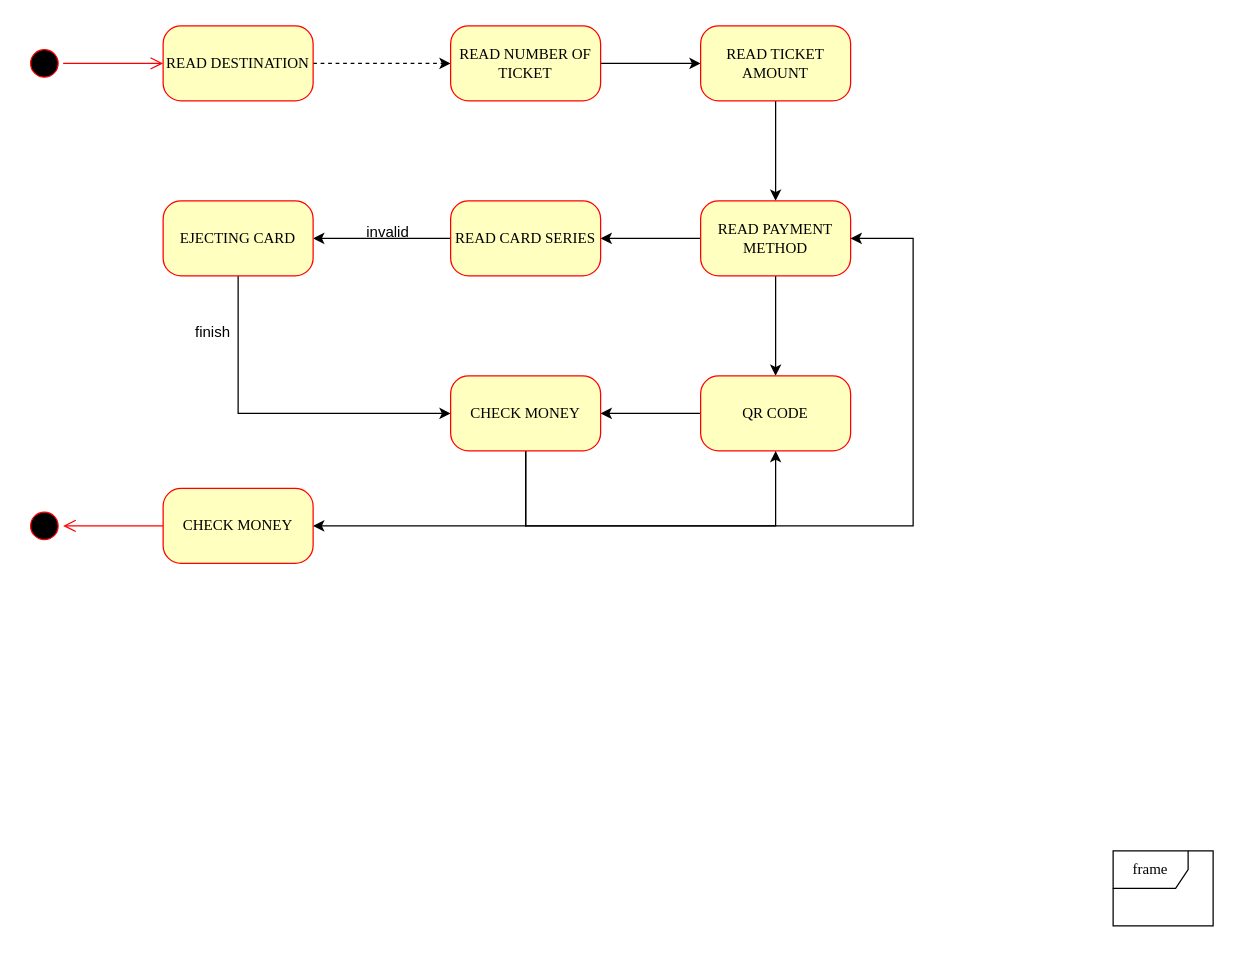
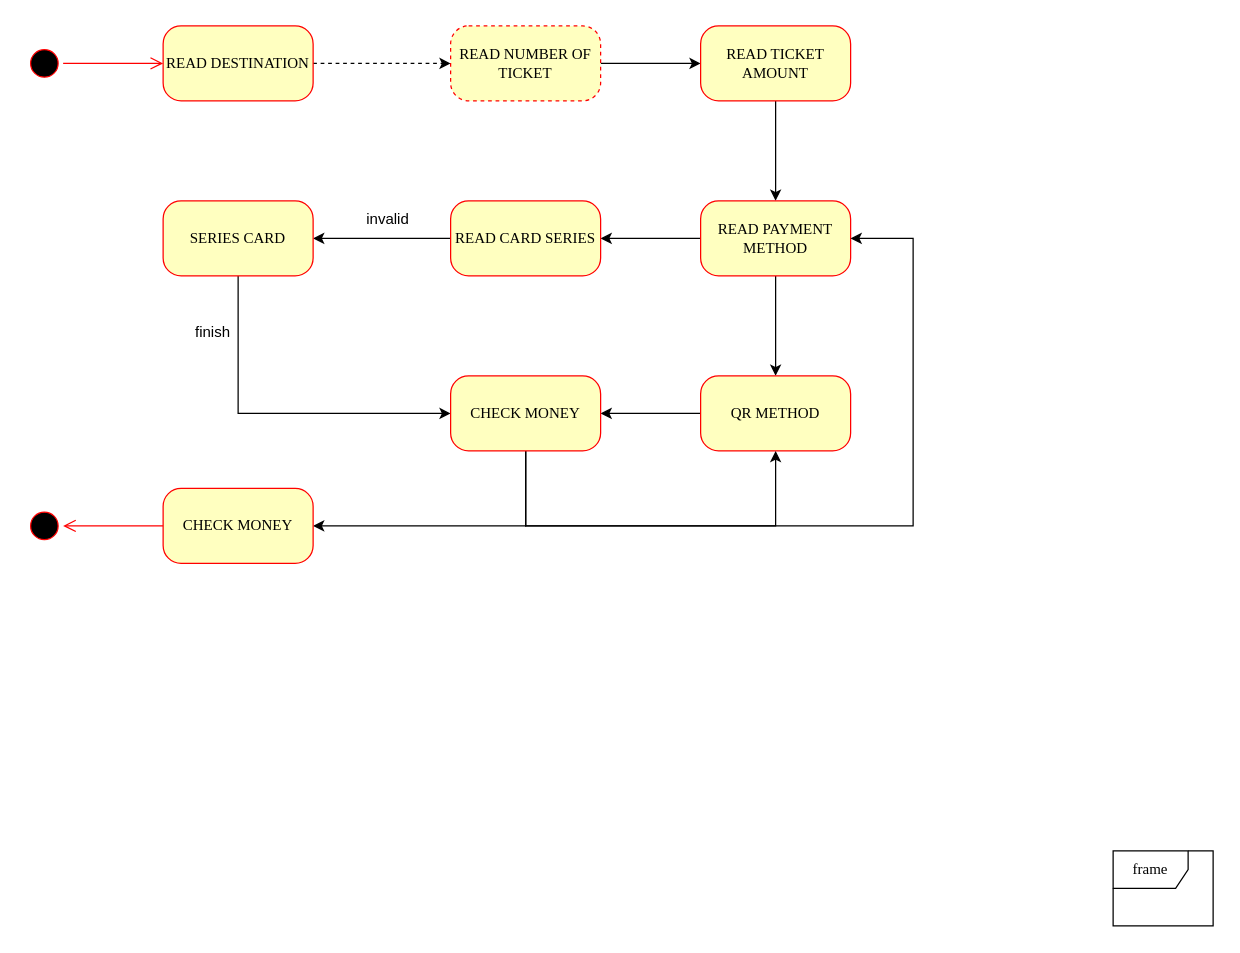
(526, 63) -> (526, 63)
(388, 232) -> (388, 219)
(238, 238) -> (238, 238)
(776, 413) -> (776, 413)
